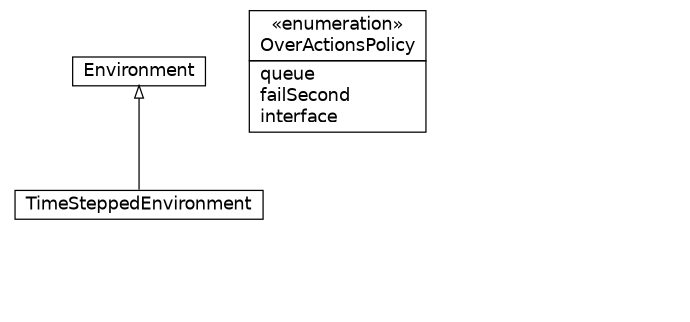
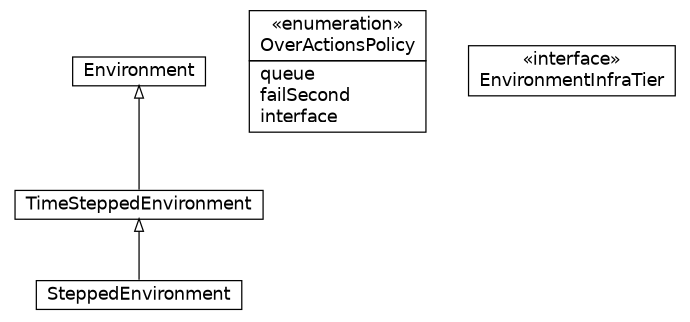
none -> (571, 71)
none -> (139, 294)
